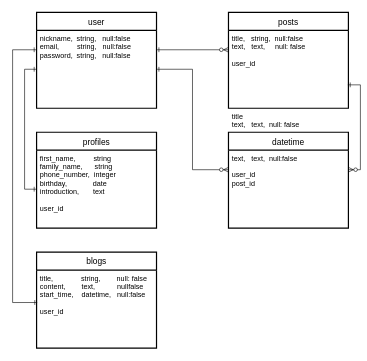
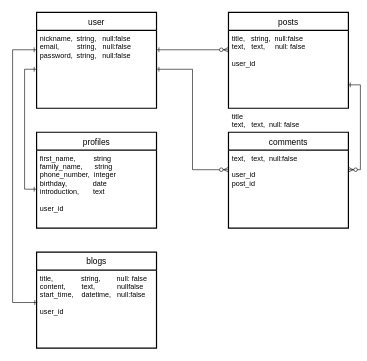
(288, 142) -> (288, 142)
